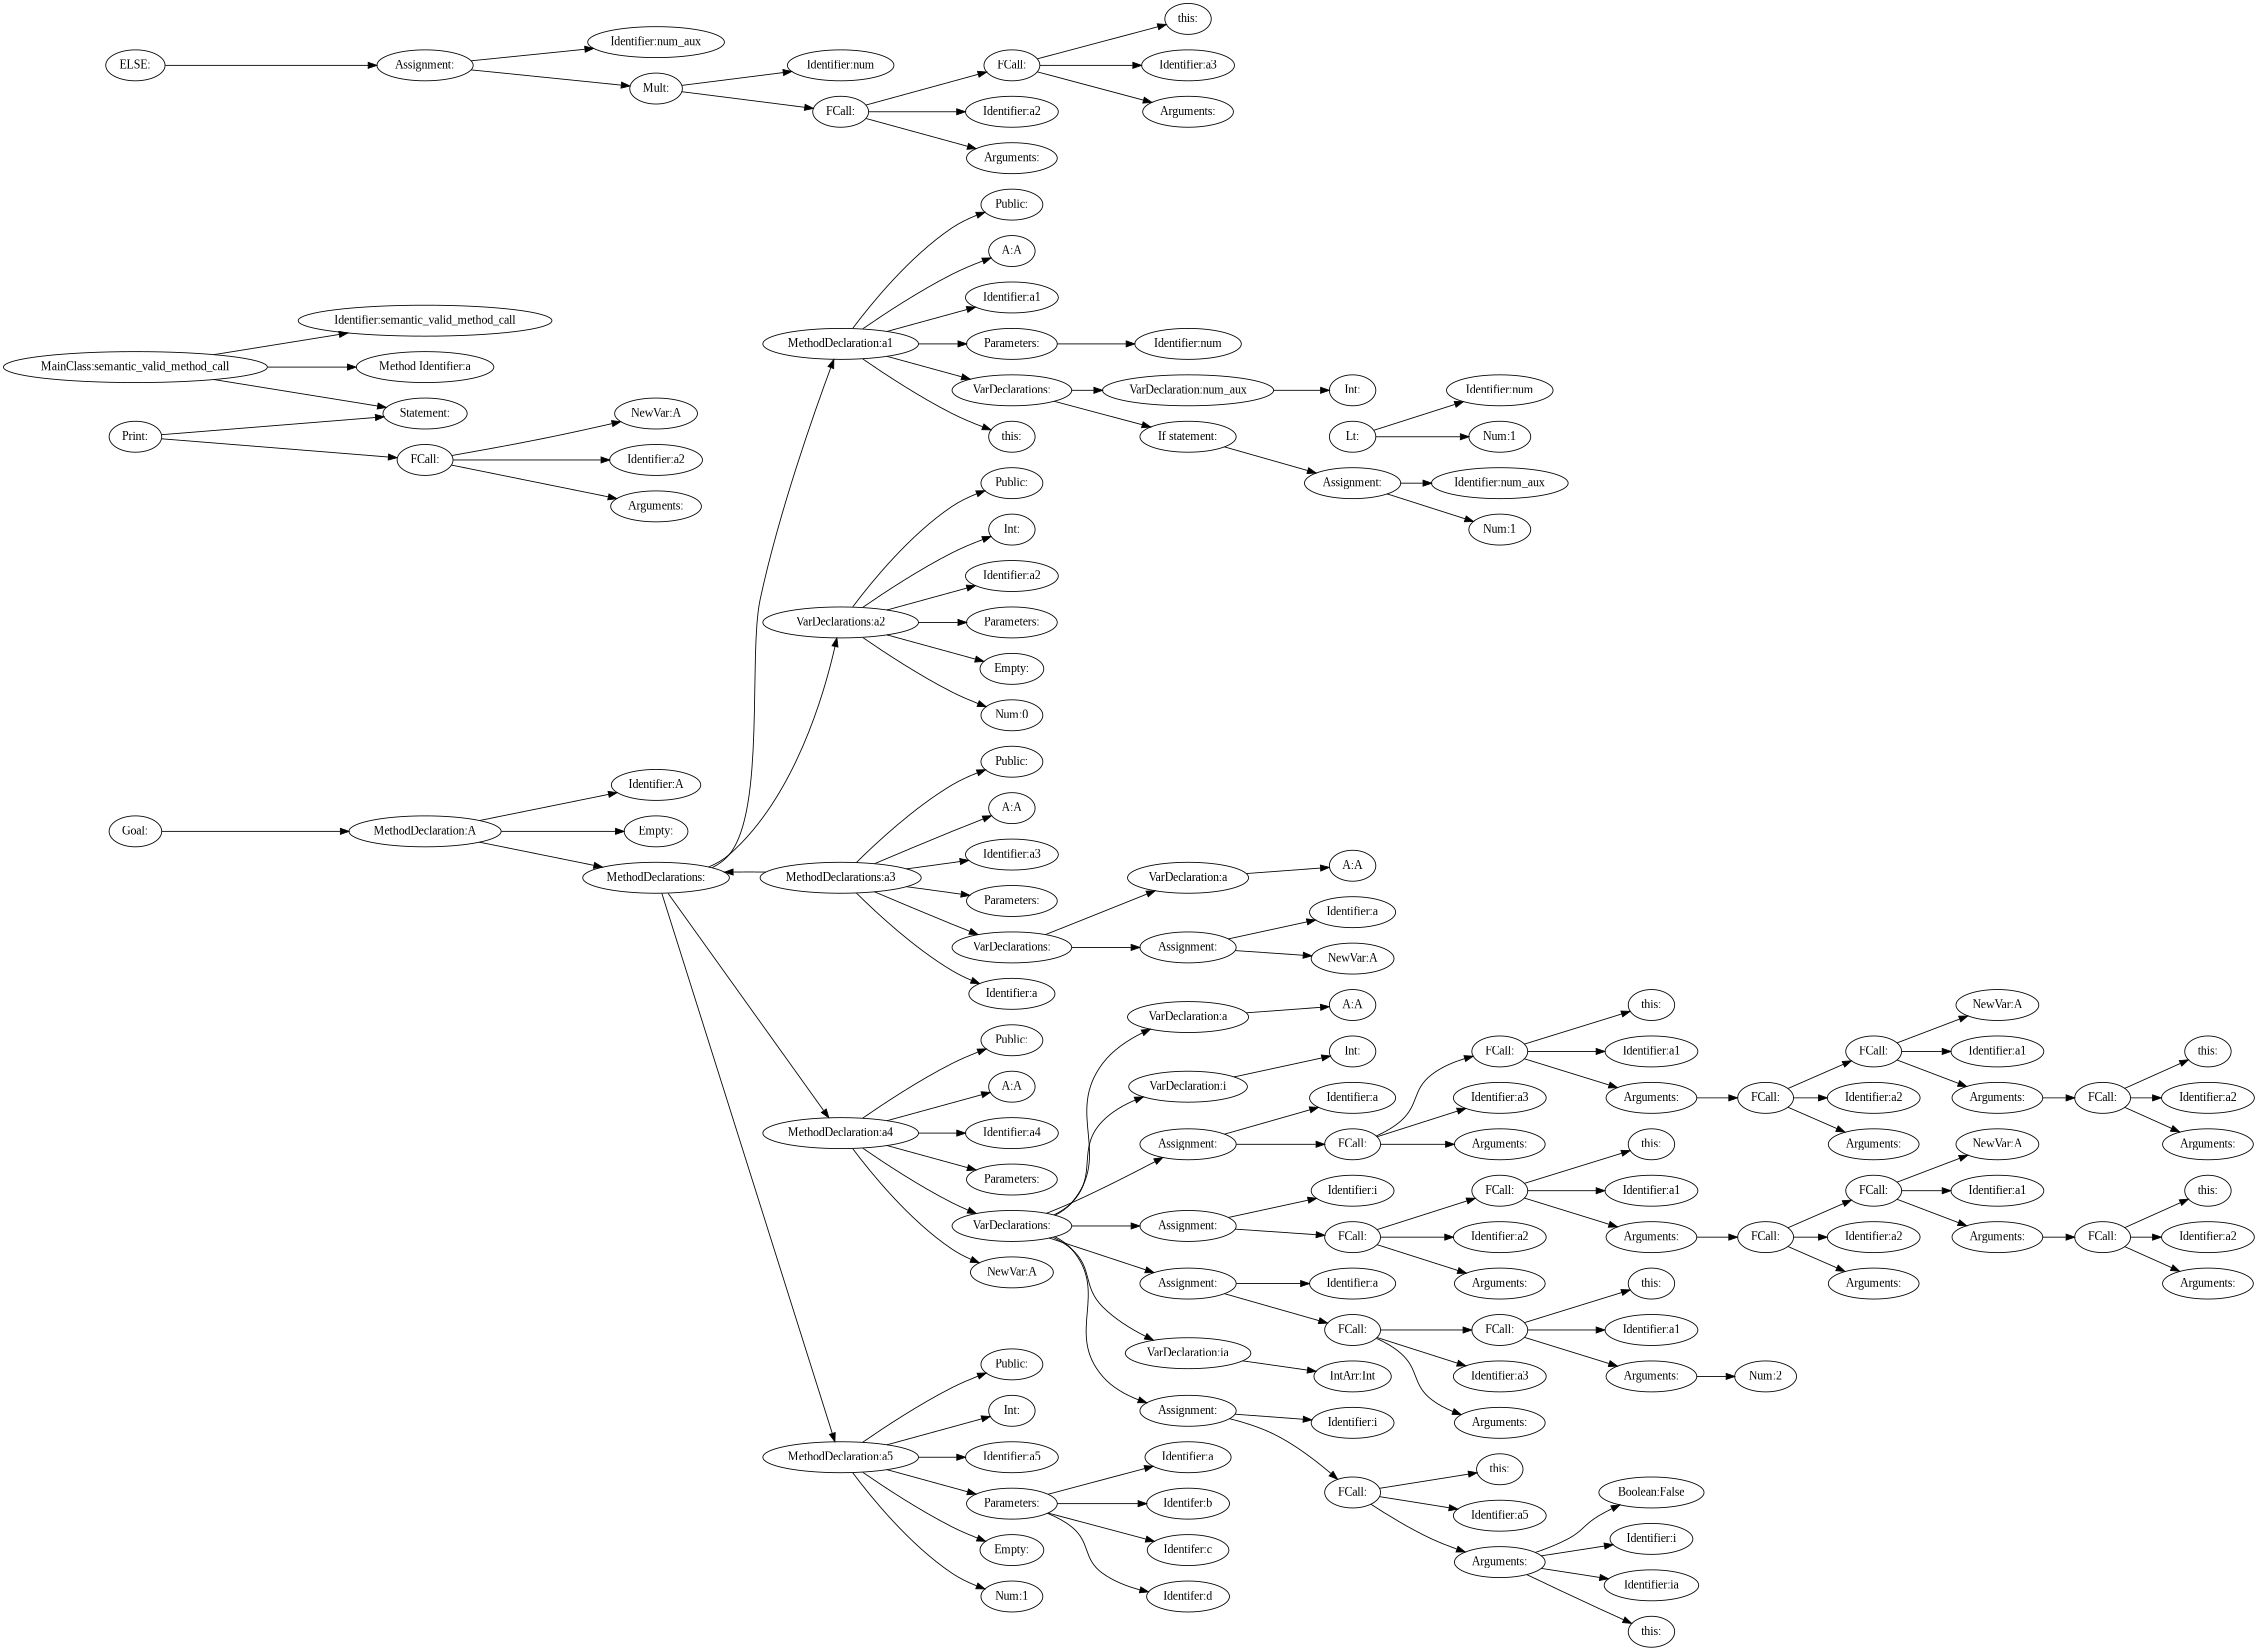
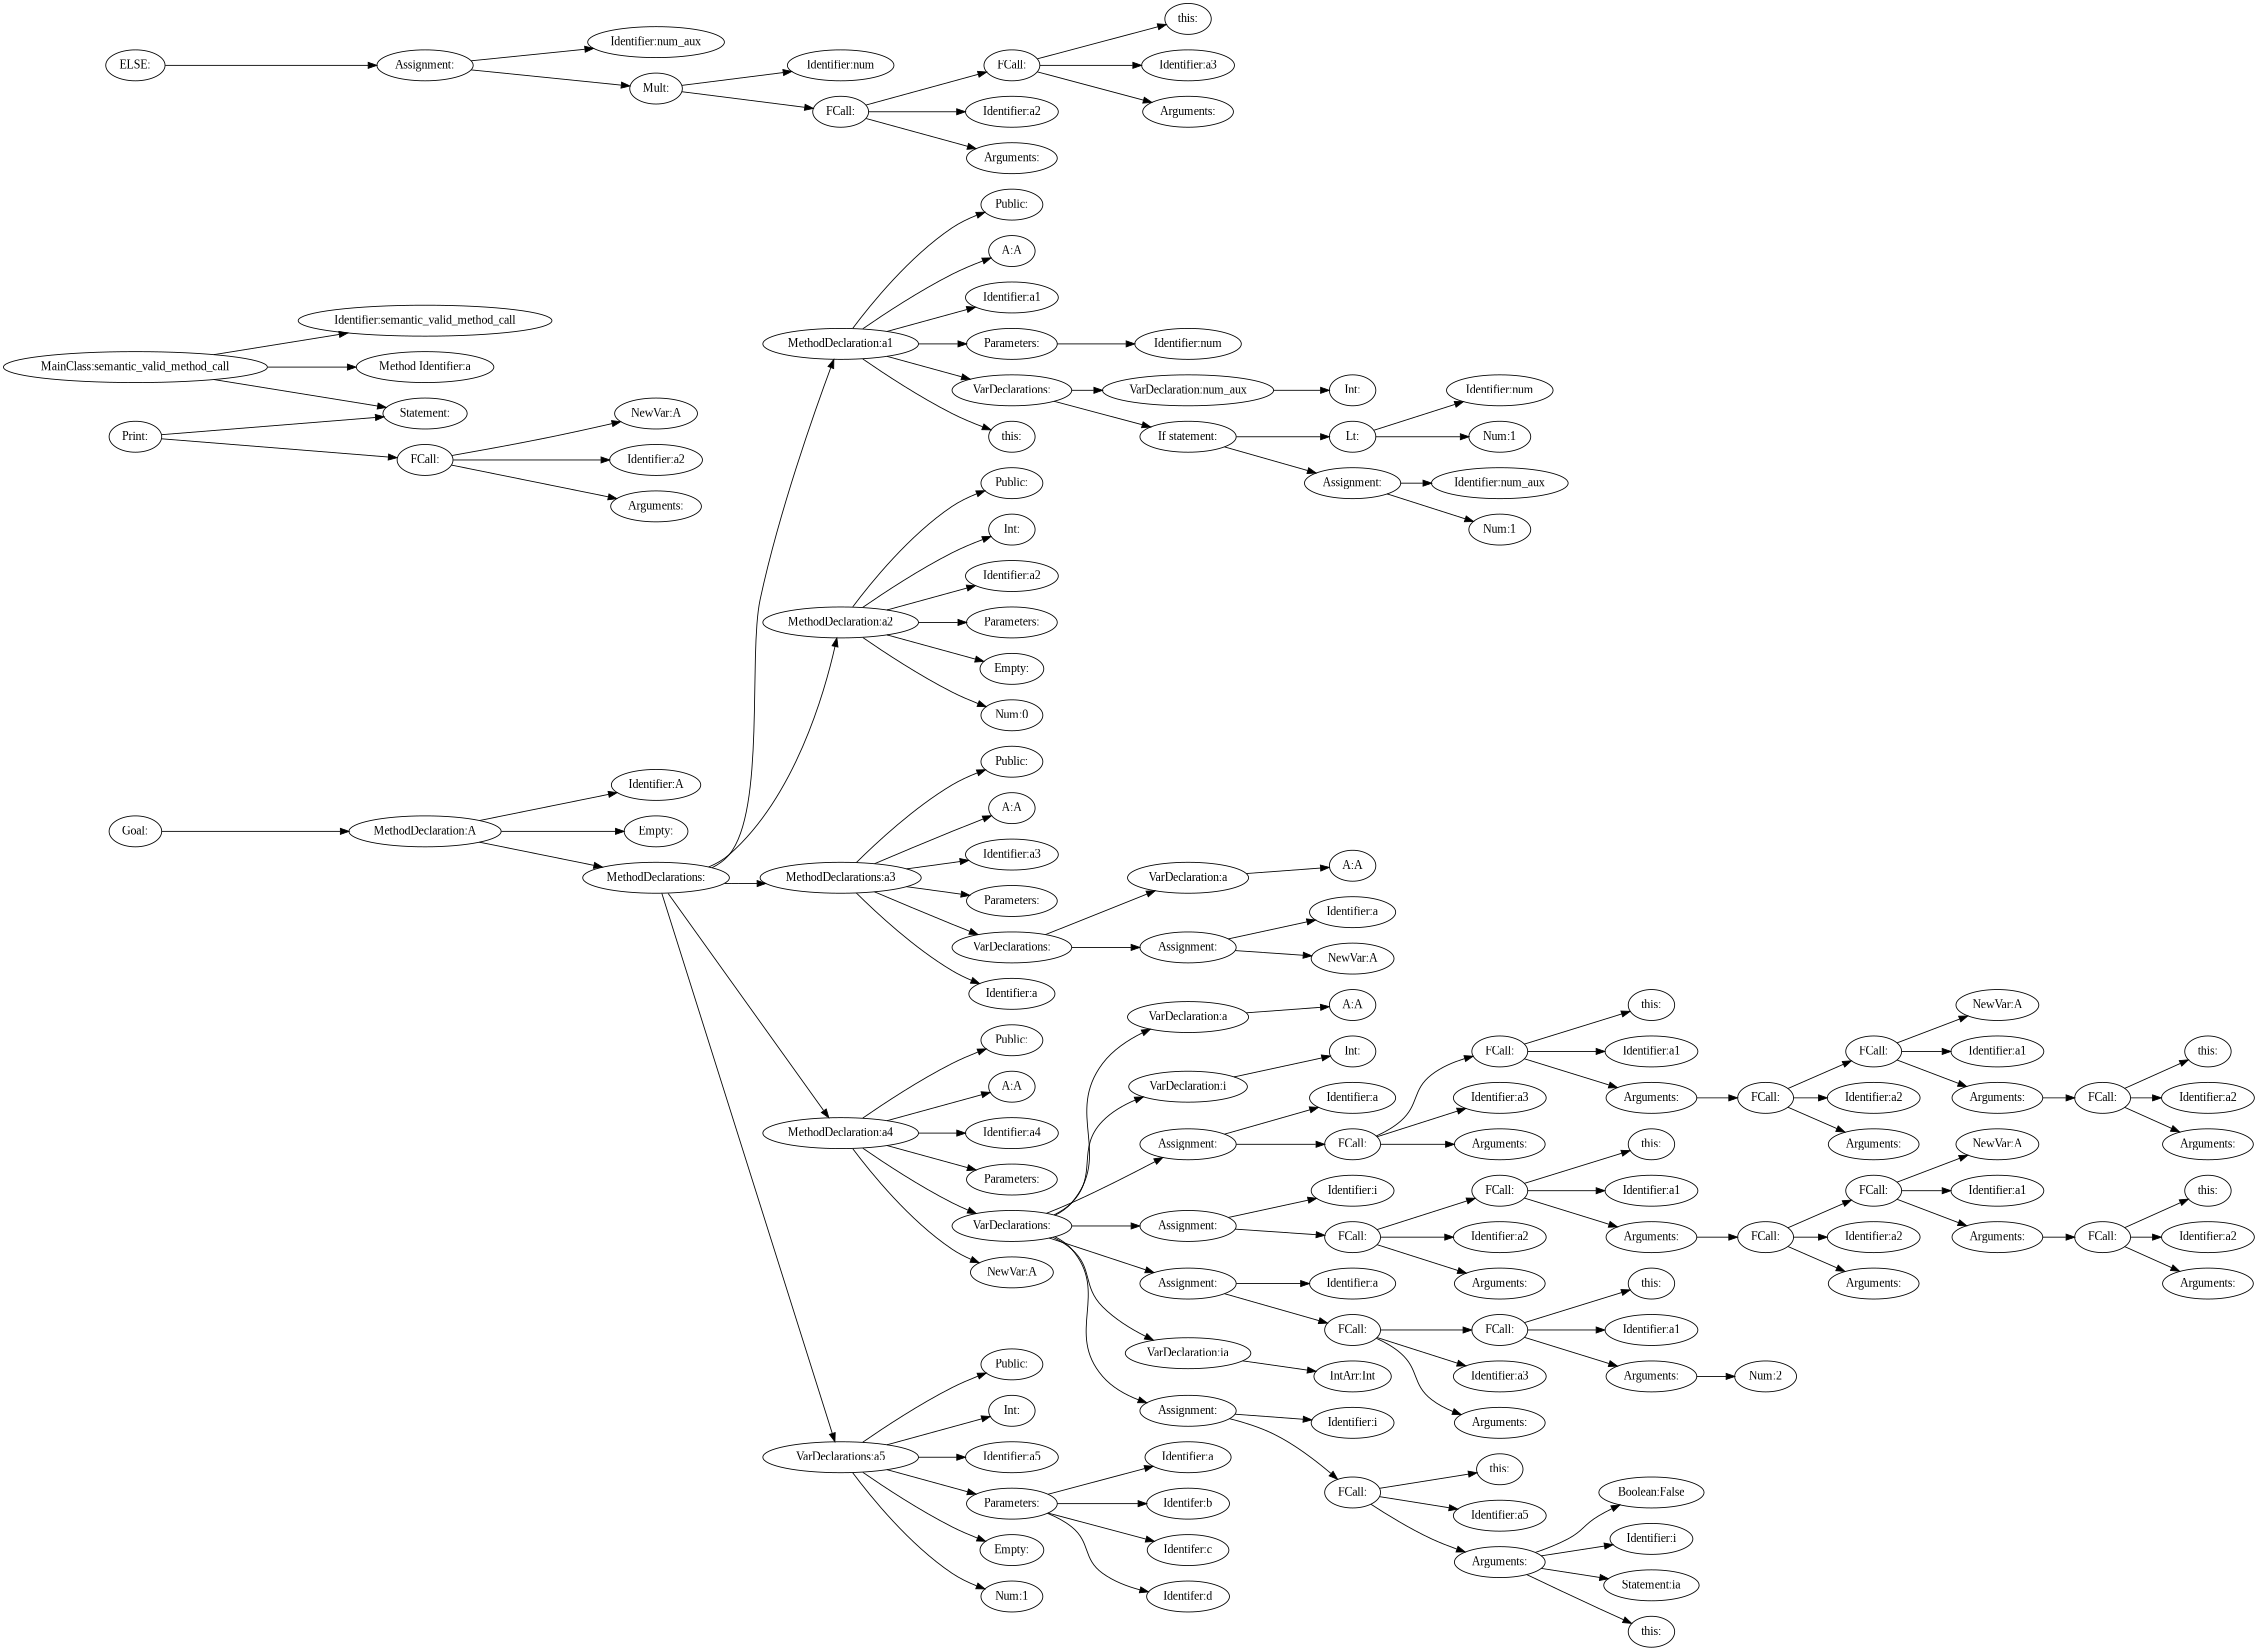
none -> (1278, 437)
(841, 622) -> (841, 622)
(750, 872) -> (741, 884)
(841, 1457) -> (841, 1457)
(1651, 1585) -> (1651, 1585)
